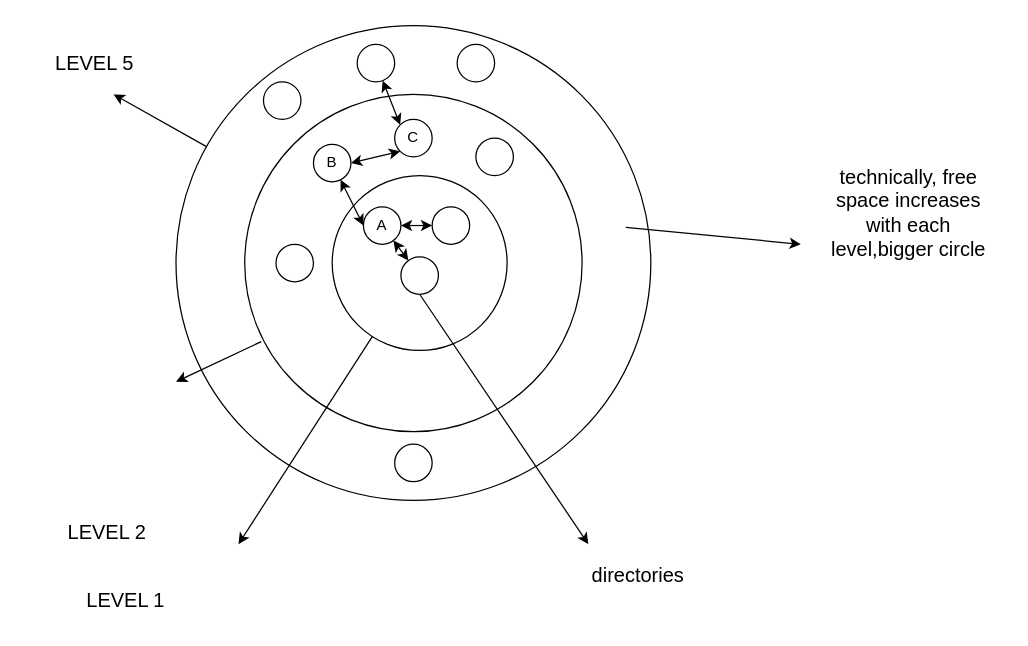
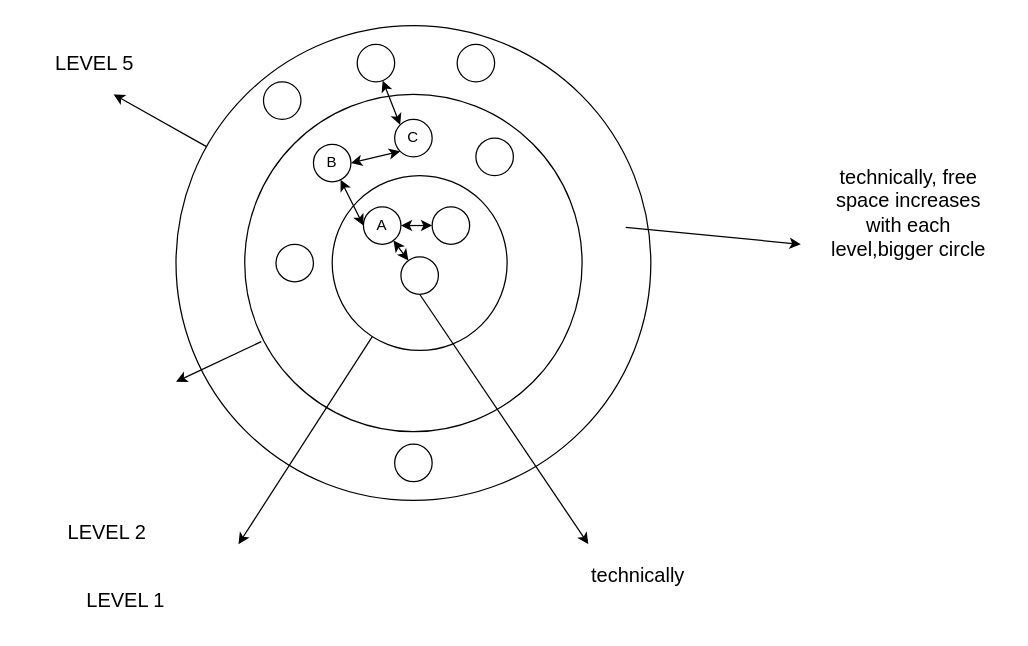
(638, 576) -> (638, 576)
